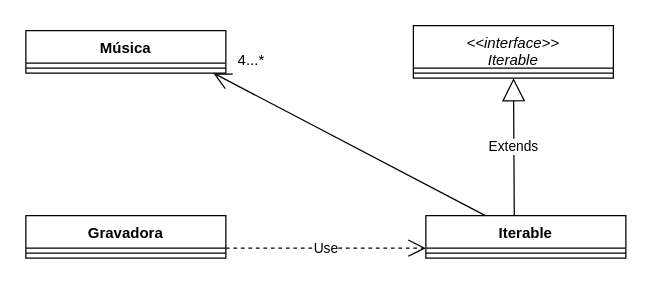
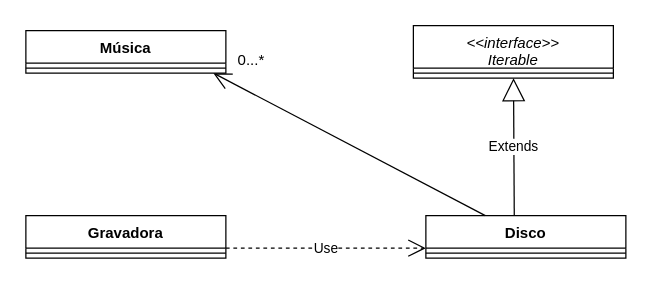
(251, 61) -> (251, 61)
(525, 233) -> (525, 233)
